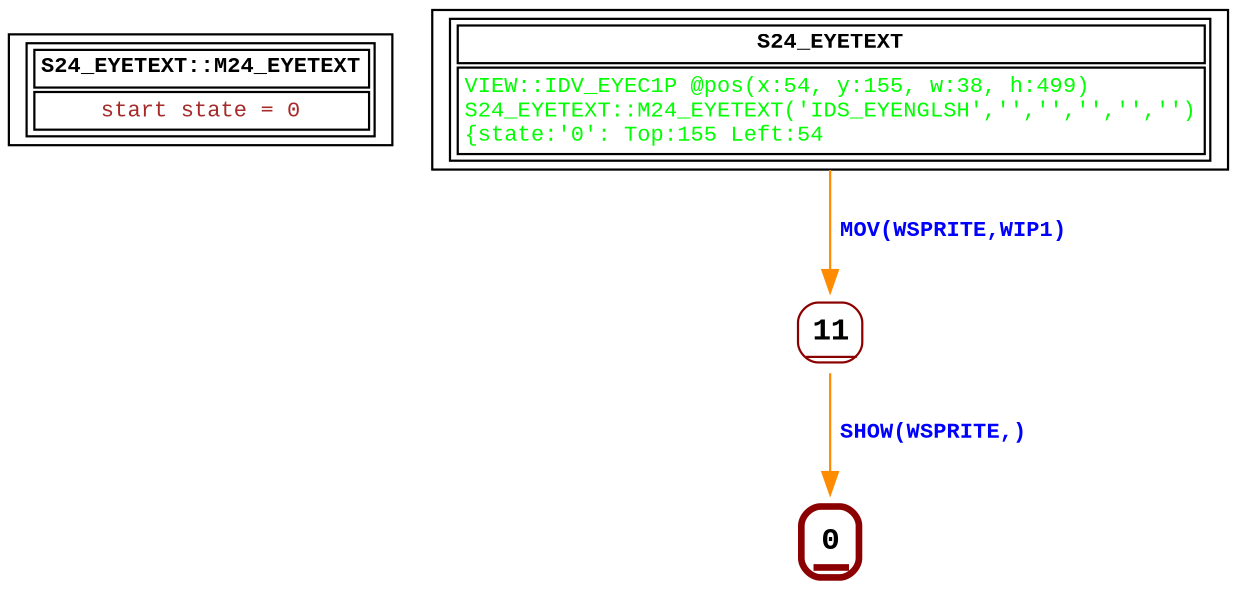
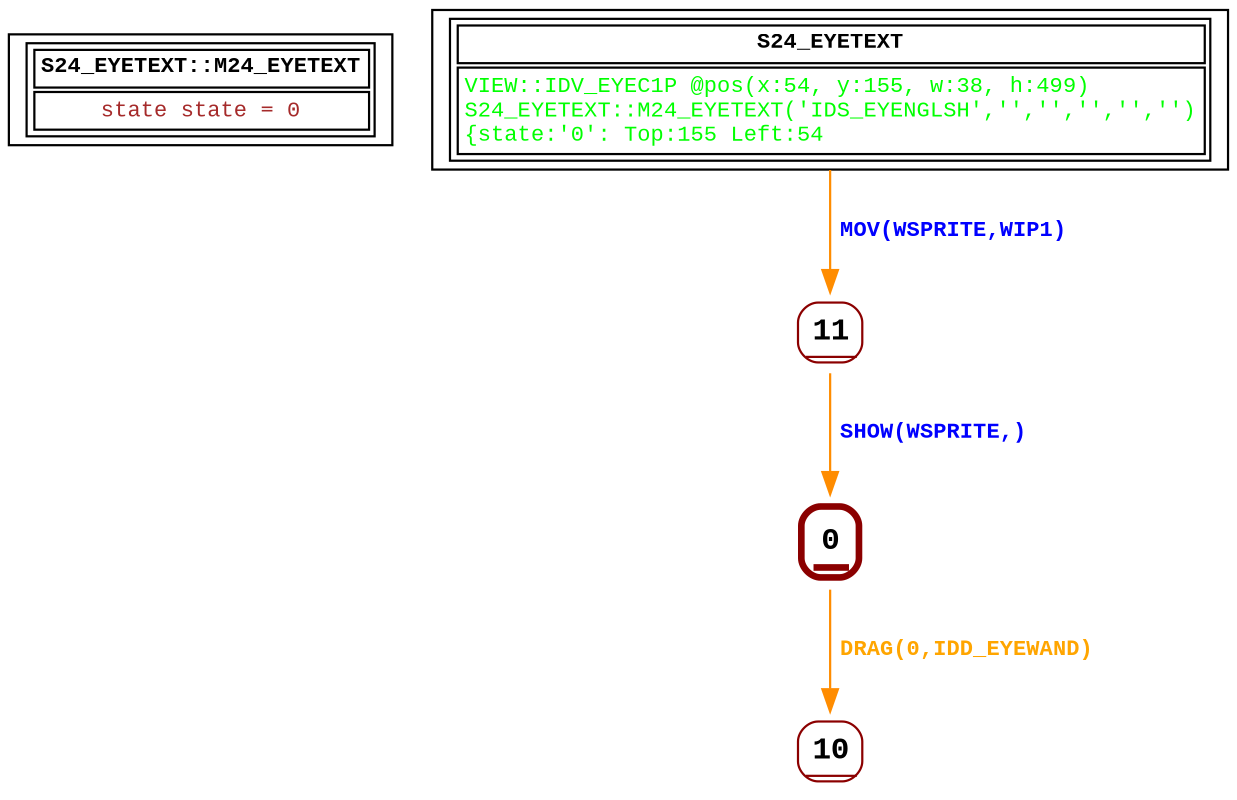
(202, 110) -> (202, 110)
none -> (830, 751)
